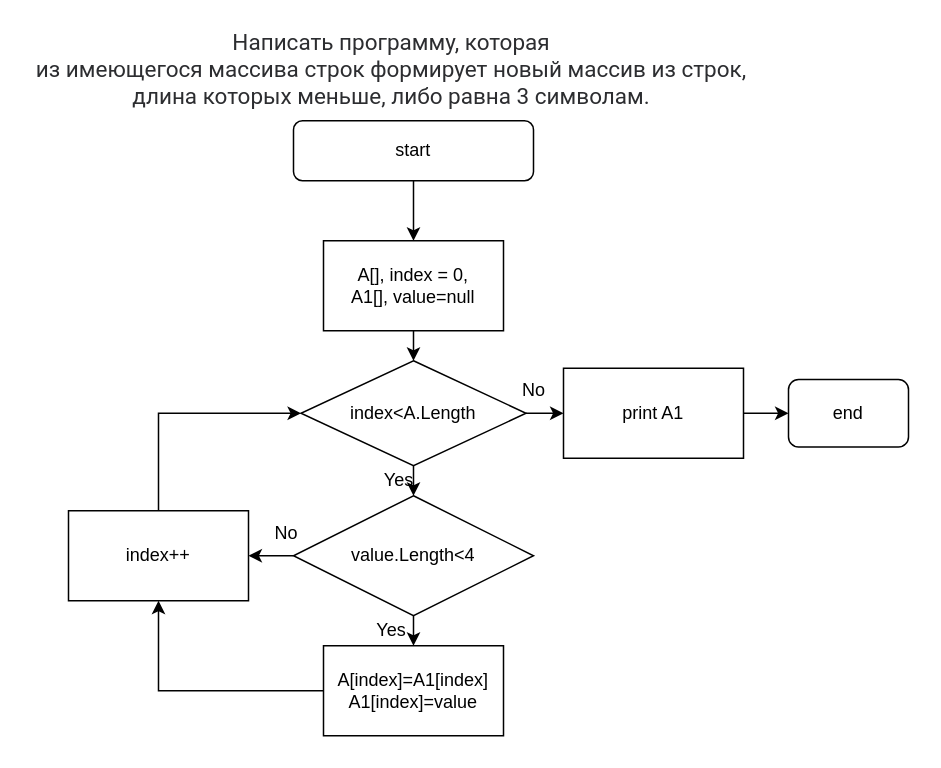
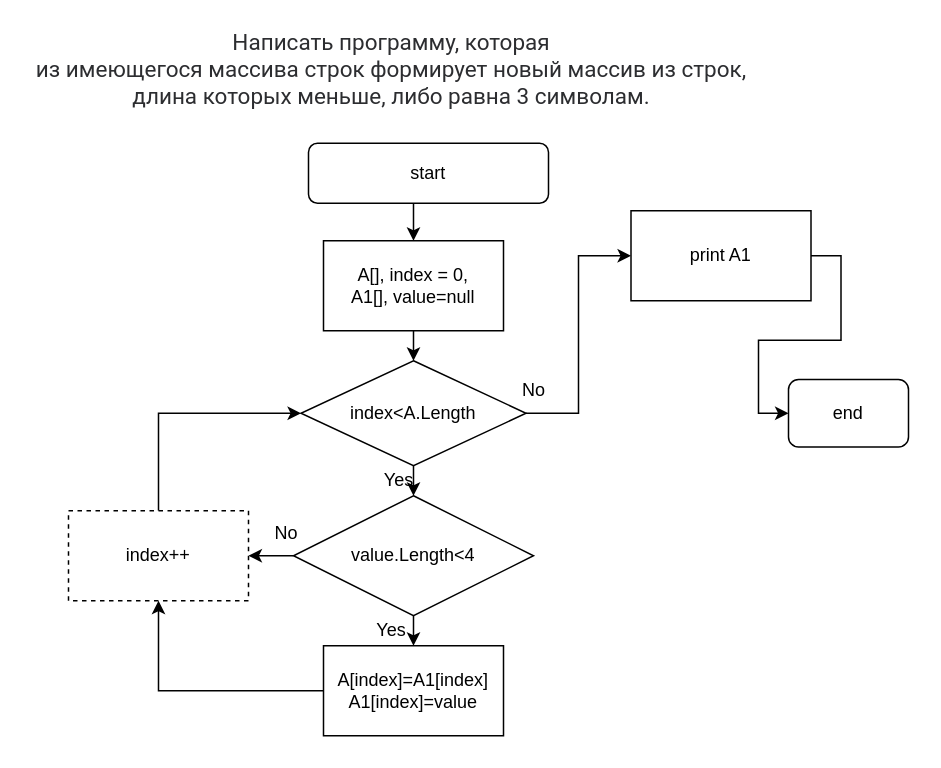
(413, 151) -> (428, 173)
(653, 413) -> (721, 256)
(158, 556) -> (158, 556)
